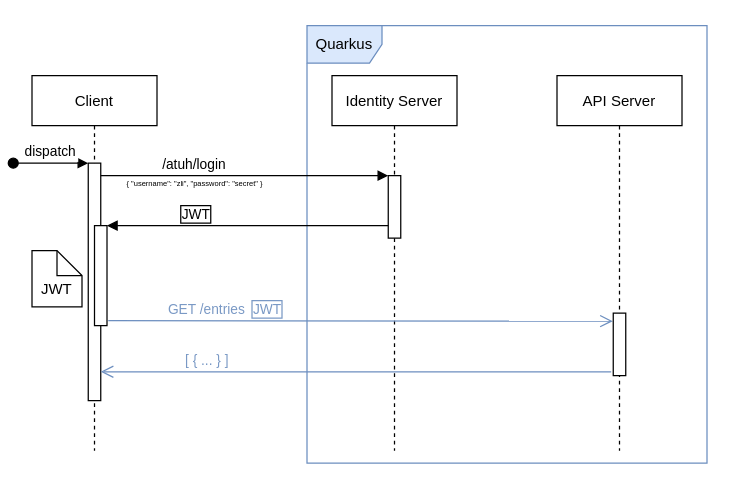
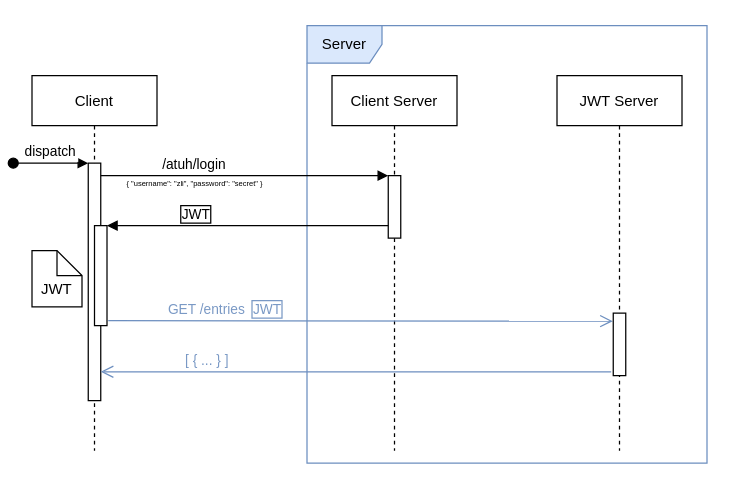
(344, 44) -> (344, 44)
(394, 101) -> (394, 101)
(619, 101) -> (619, 101)
